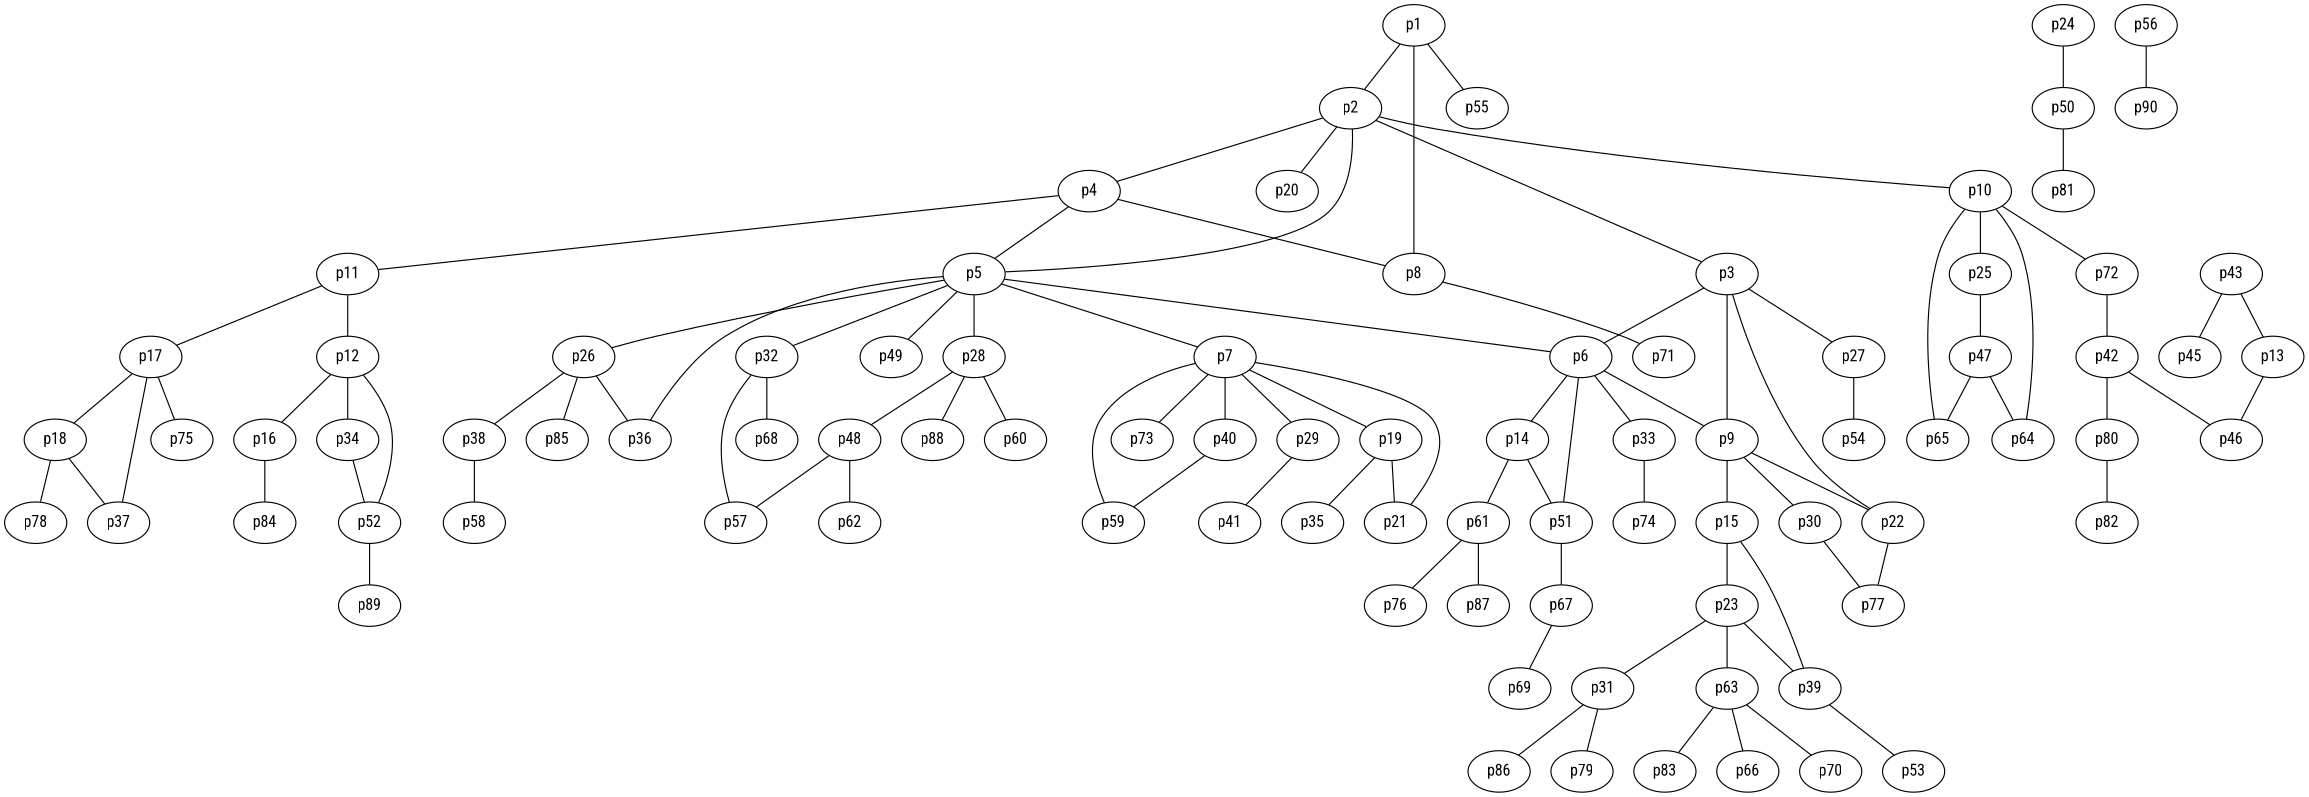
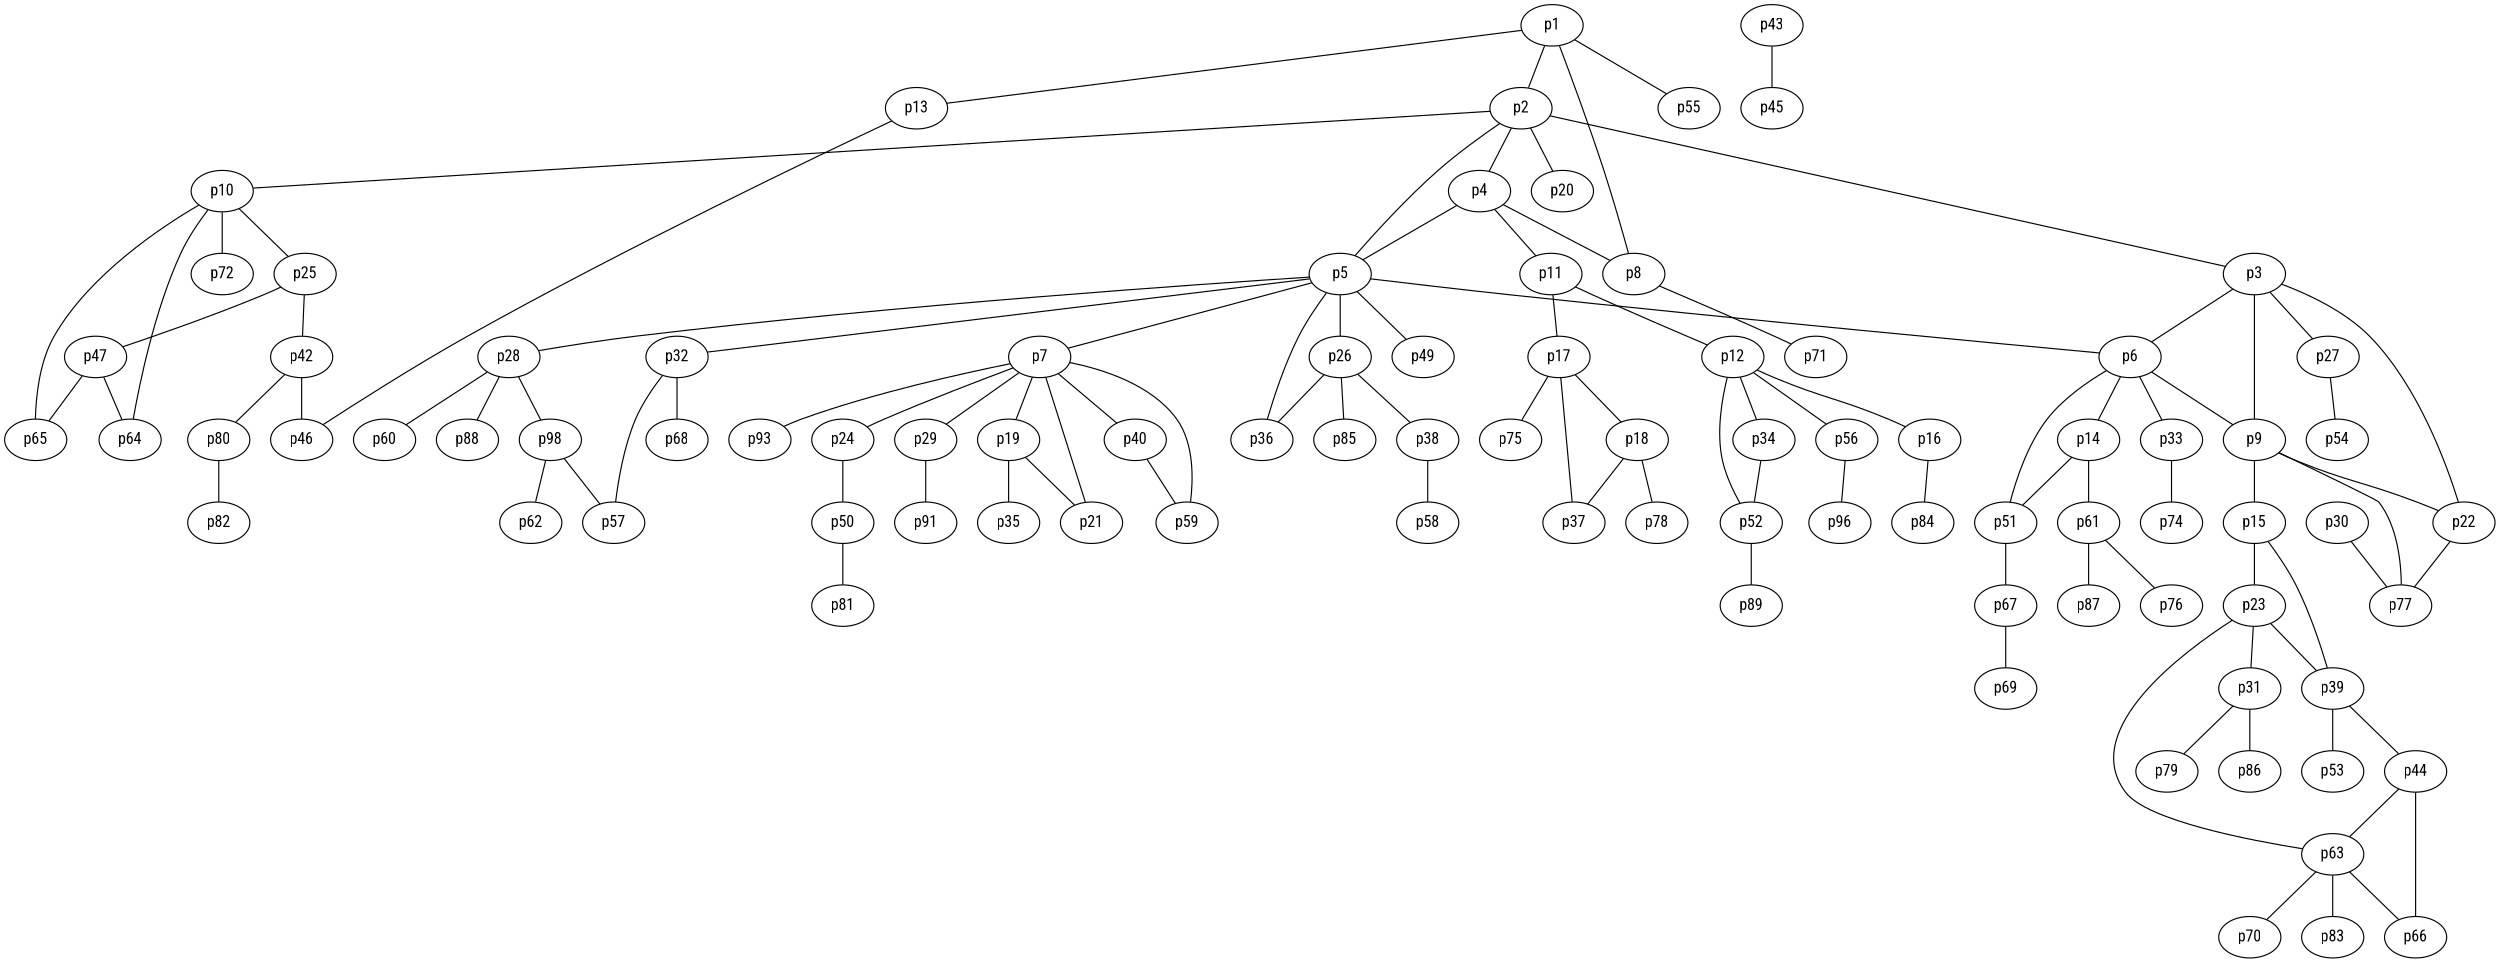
(2146, 108) -> (1840, 523)
(2107, 316) -> (303, 316)
(2252, 316) -> (1234, 67)
none -> (940, 396)
none -> (1790, 398)
(850, 440) -> (550, 440)
(1142, 440) -> (760, 440)
(1768, 481) -> (2368, 496)
(1230, 523) -> (926, 523)
none -> (2416, 771)
